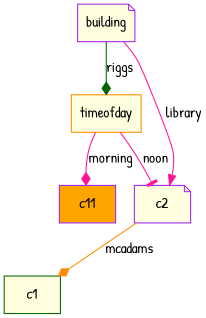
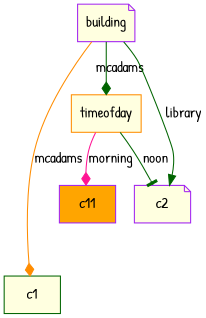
(120, 68) -> (120, 68)
(157, 106) -> (157, 106)
(136, 156) -> (136, 156)
(103, 246) -> (36, 146)
